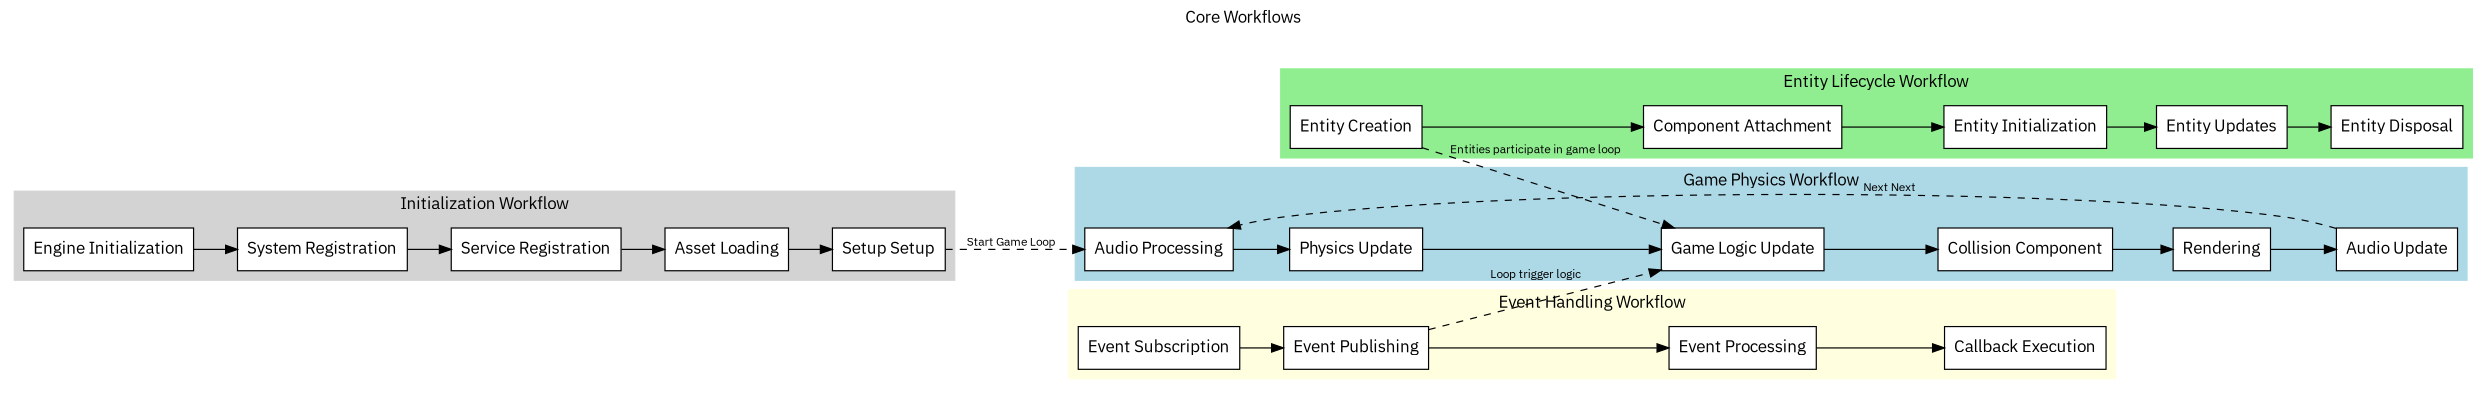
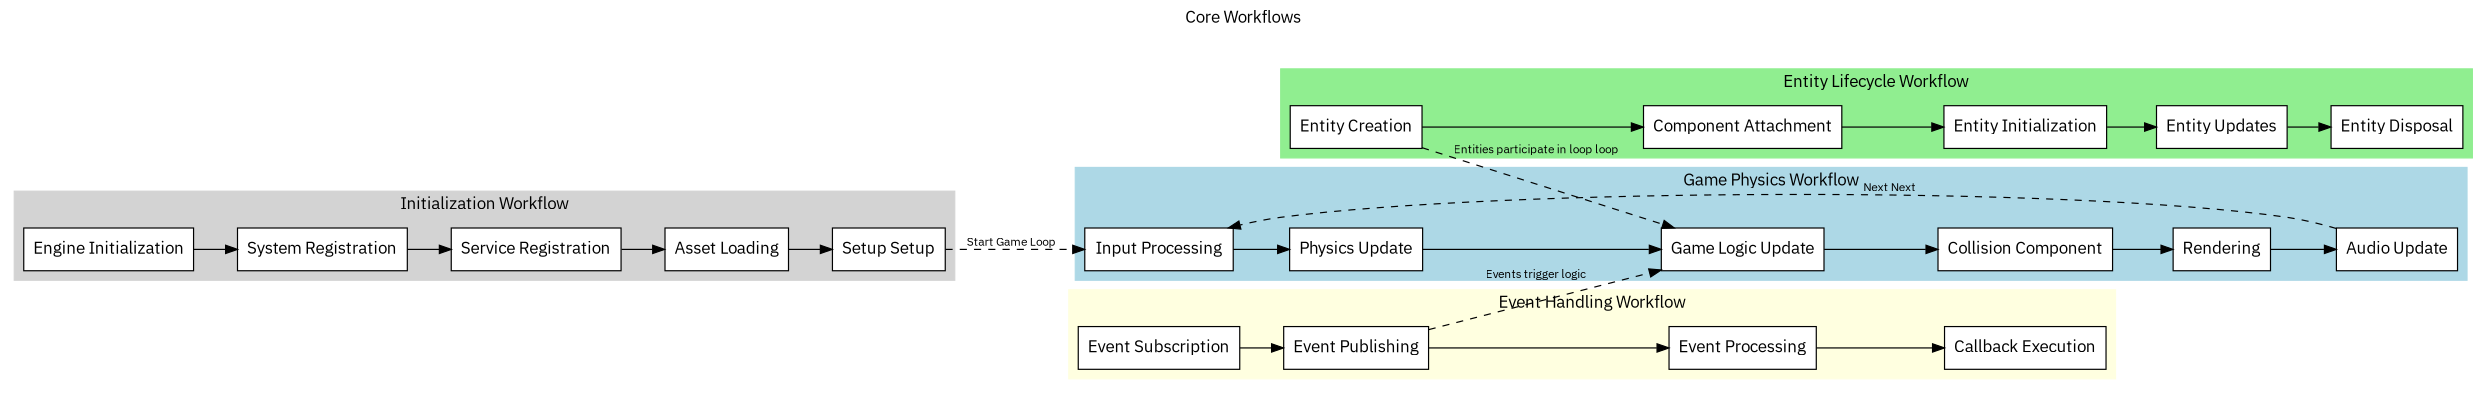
(1536, 150) -> (1536, 150)
(1159, 249) -> (1159, 249)
(1536, 275) -> (1536, 275)
